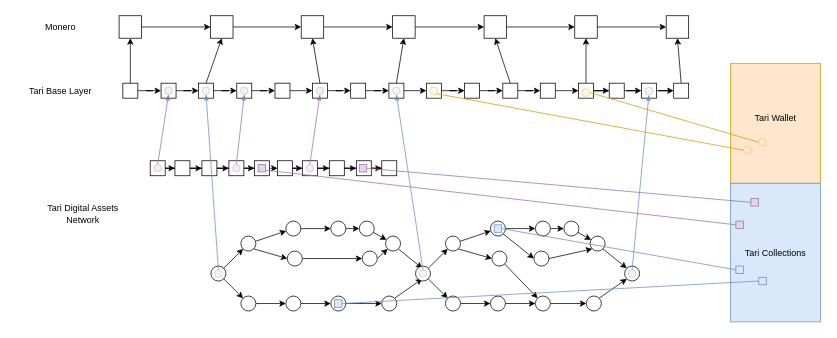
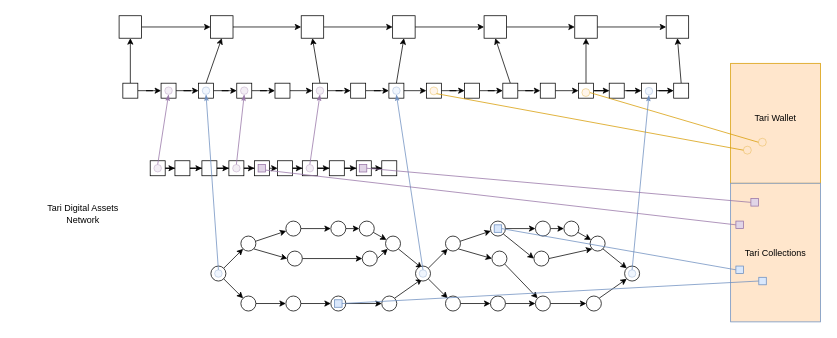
(60, 27) -> none
(60, 91) -> none
(776, 253) -> (776, 253)
